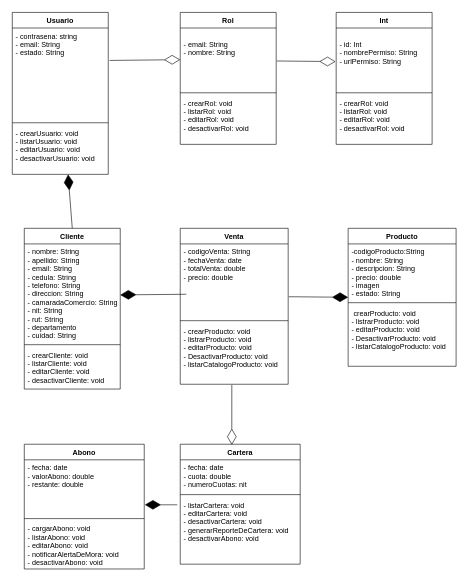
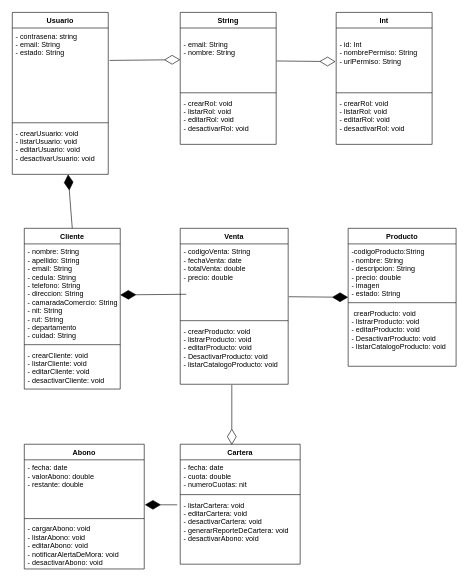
(228, 20) -> (228, 20)
